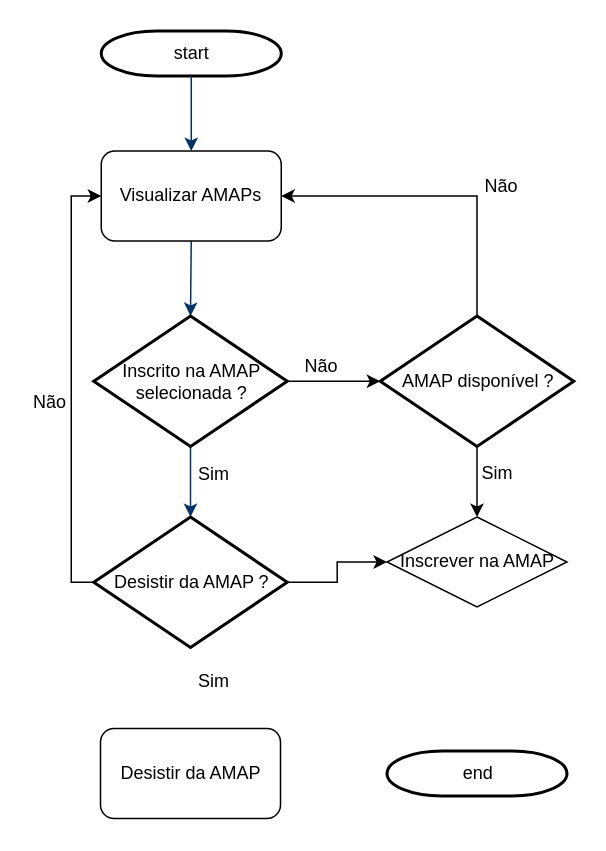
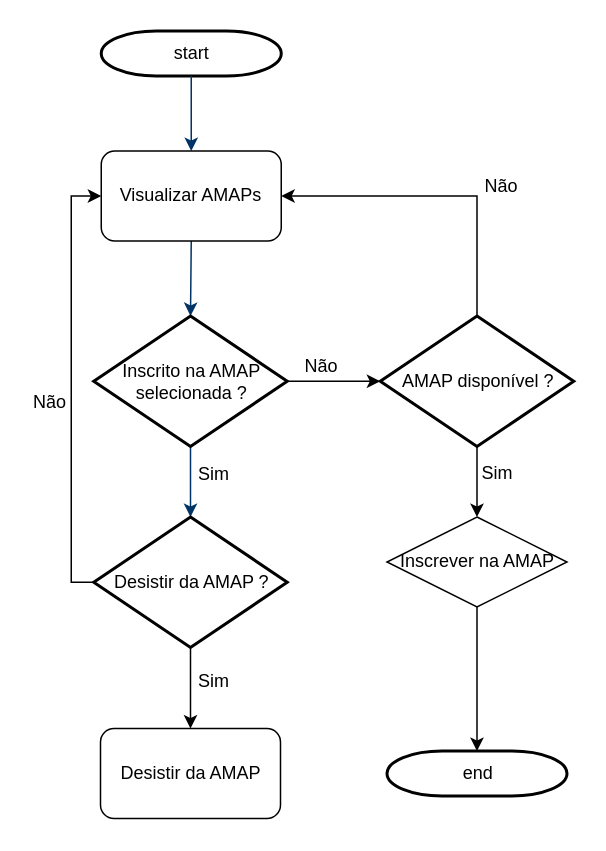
(337, 577) -> (191, 682)
none -> (477, 674)
